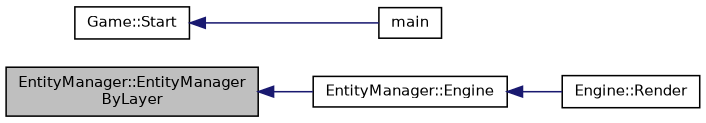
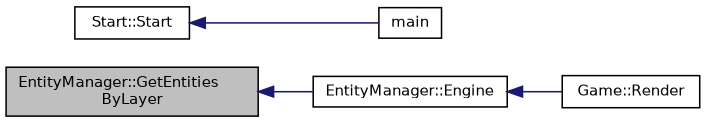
(132, 23) -> (132, 23)
(132, 92) -> (132, 92)
(631, 92) -> (631, 92)
